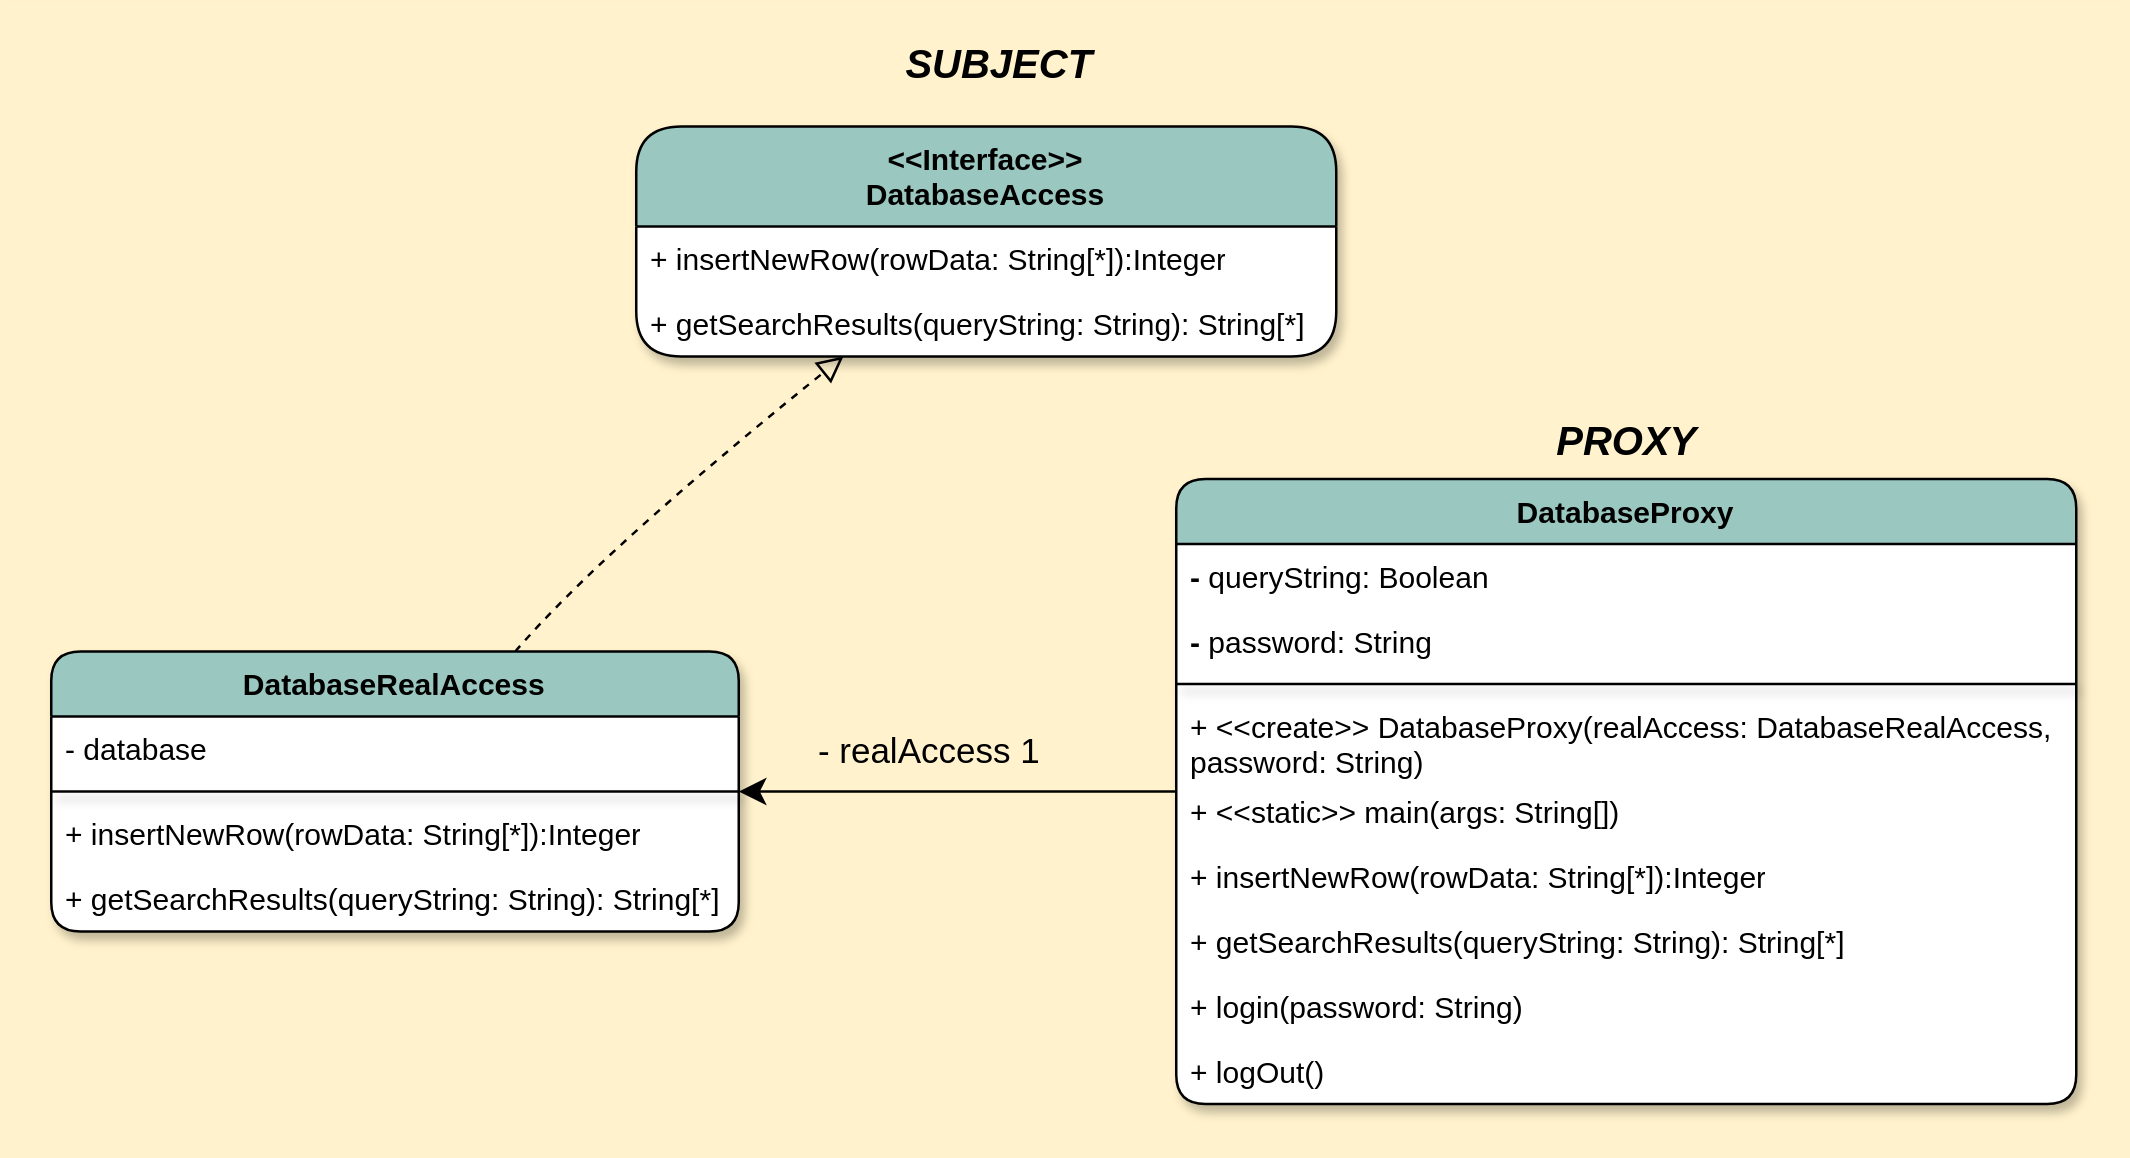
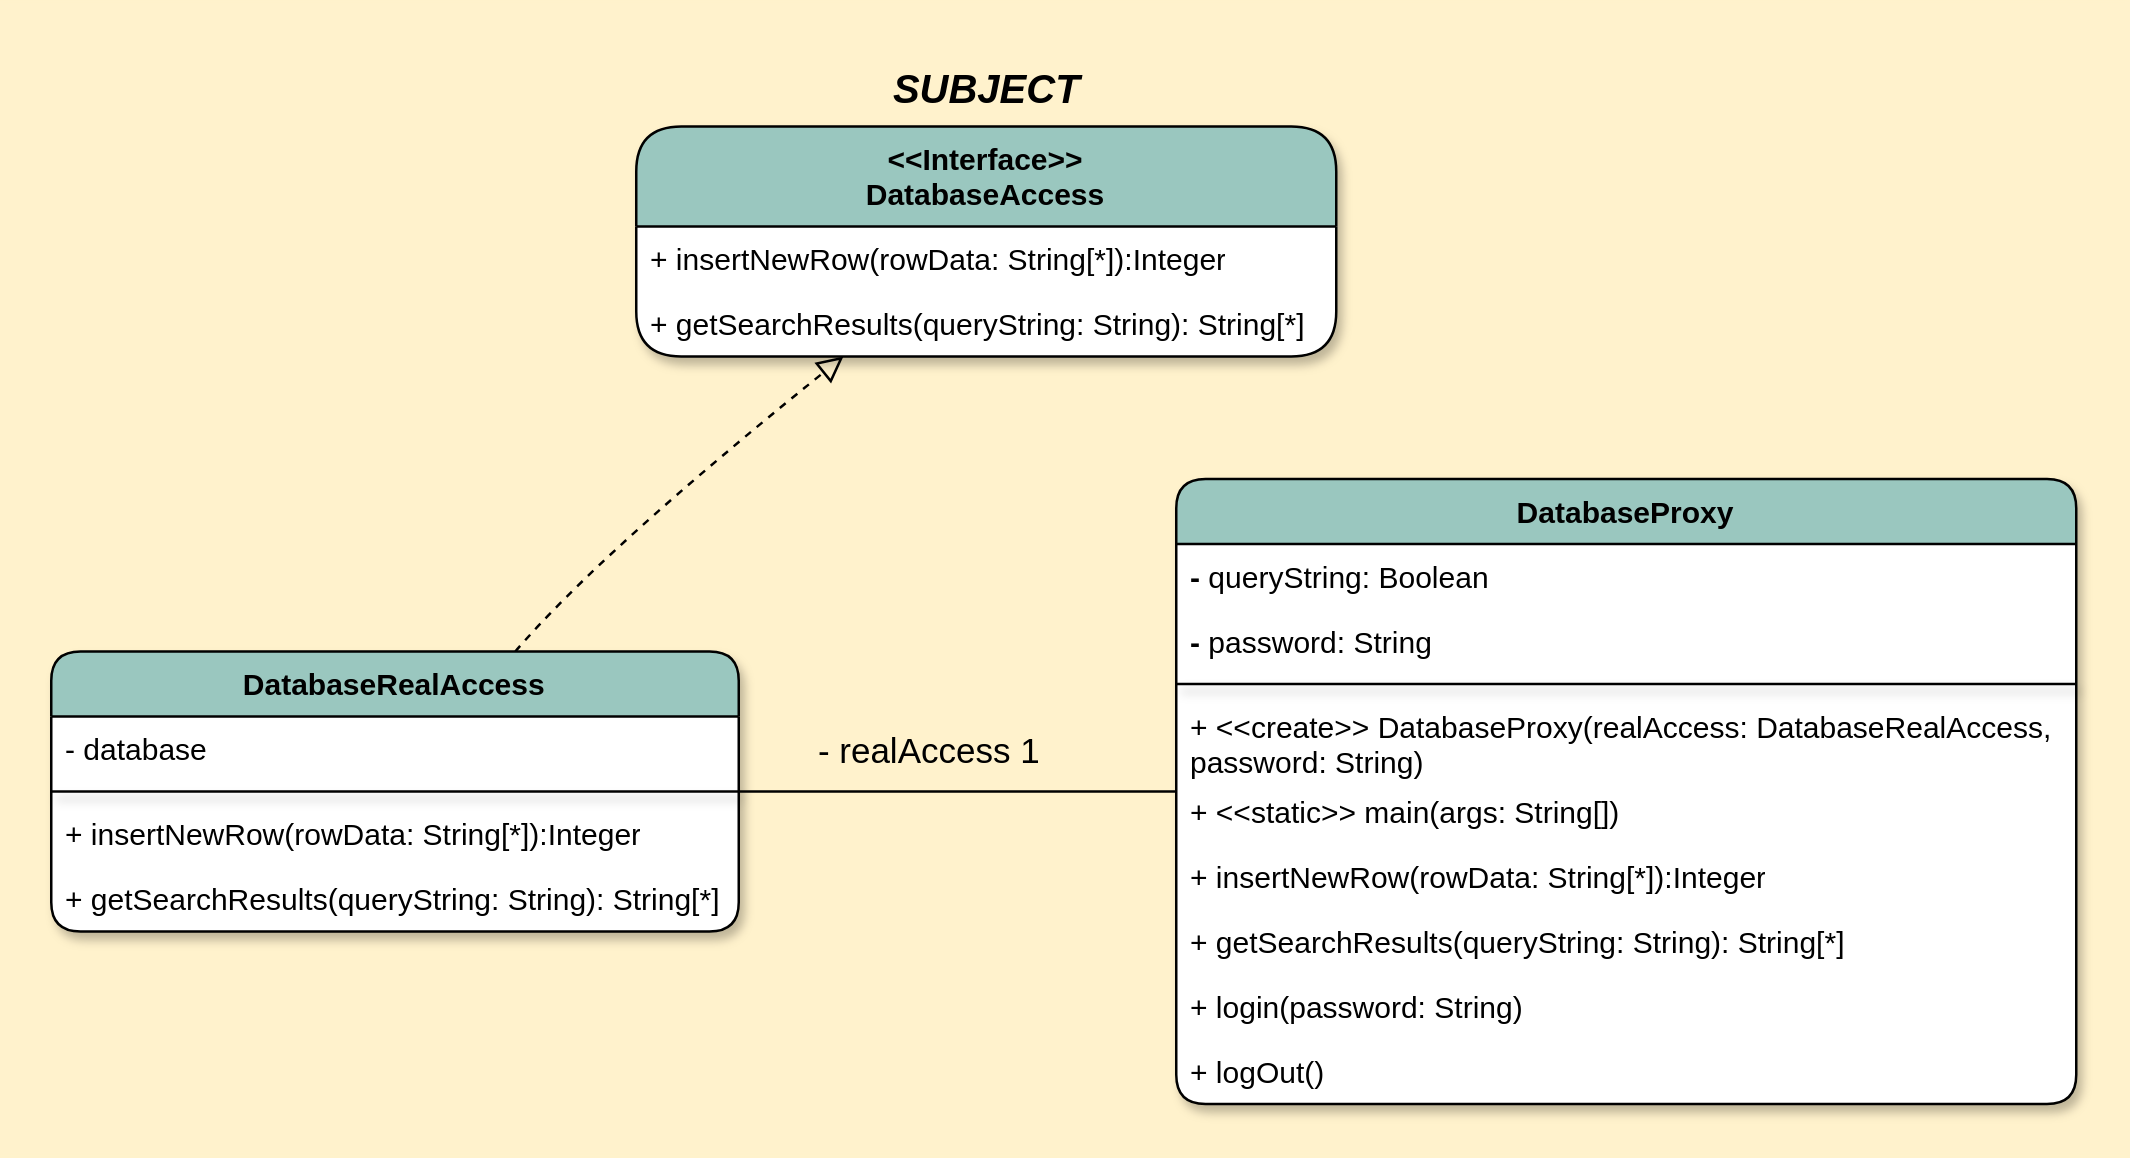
(999, 64) -> (986, 89)
(1626, 441) -> none
(760, 791) -> (752, 791)
